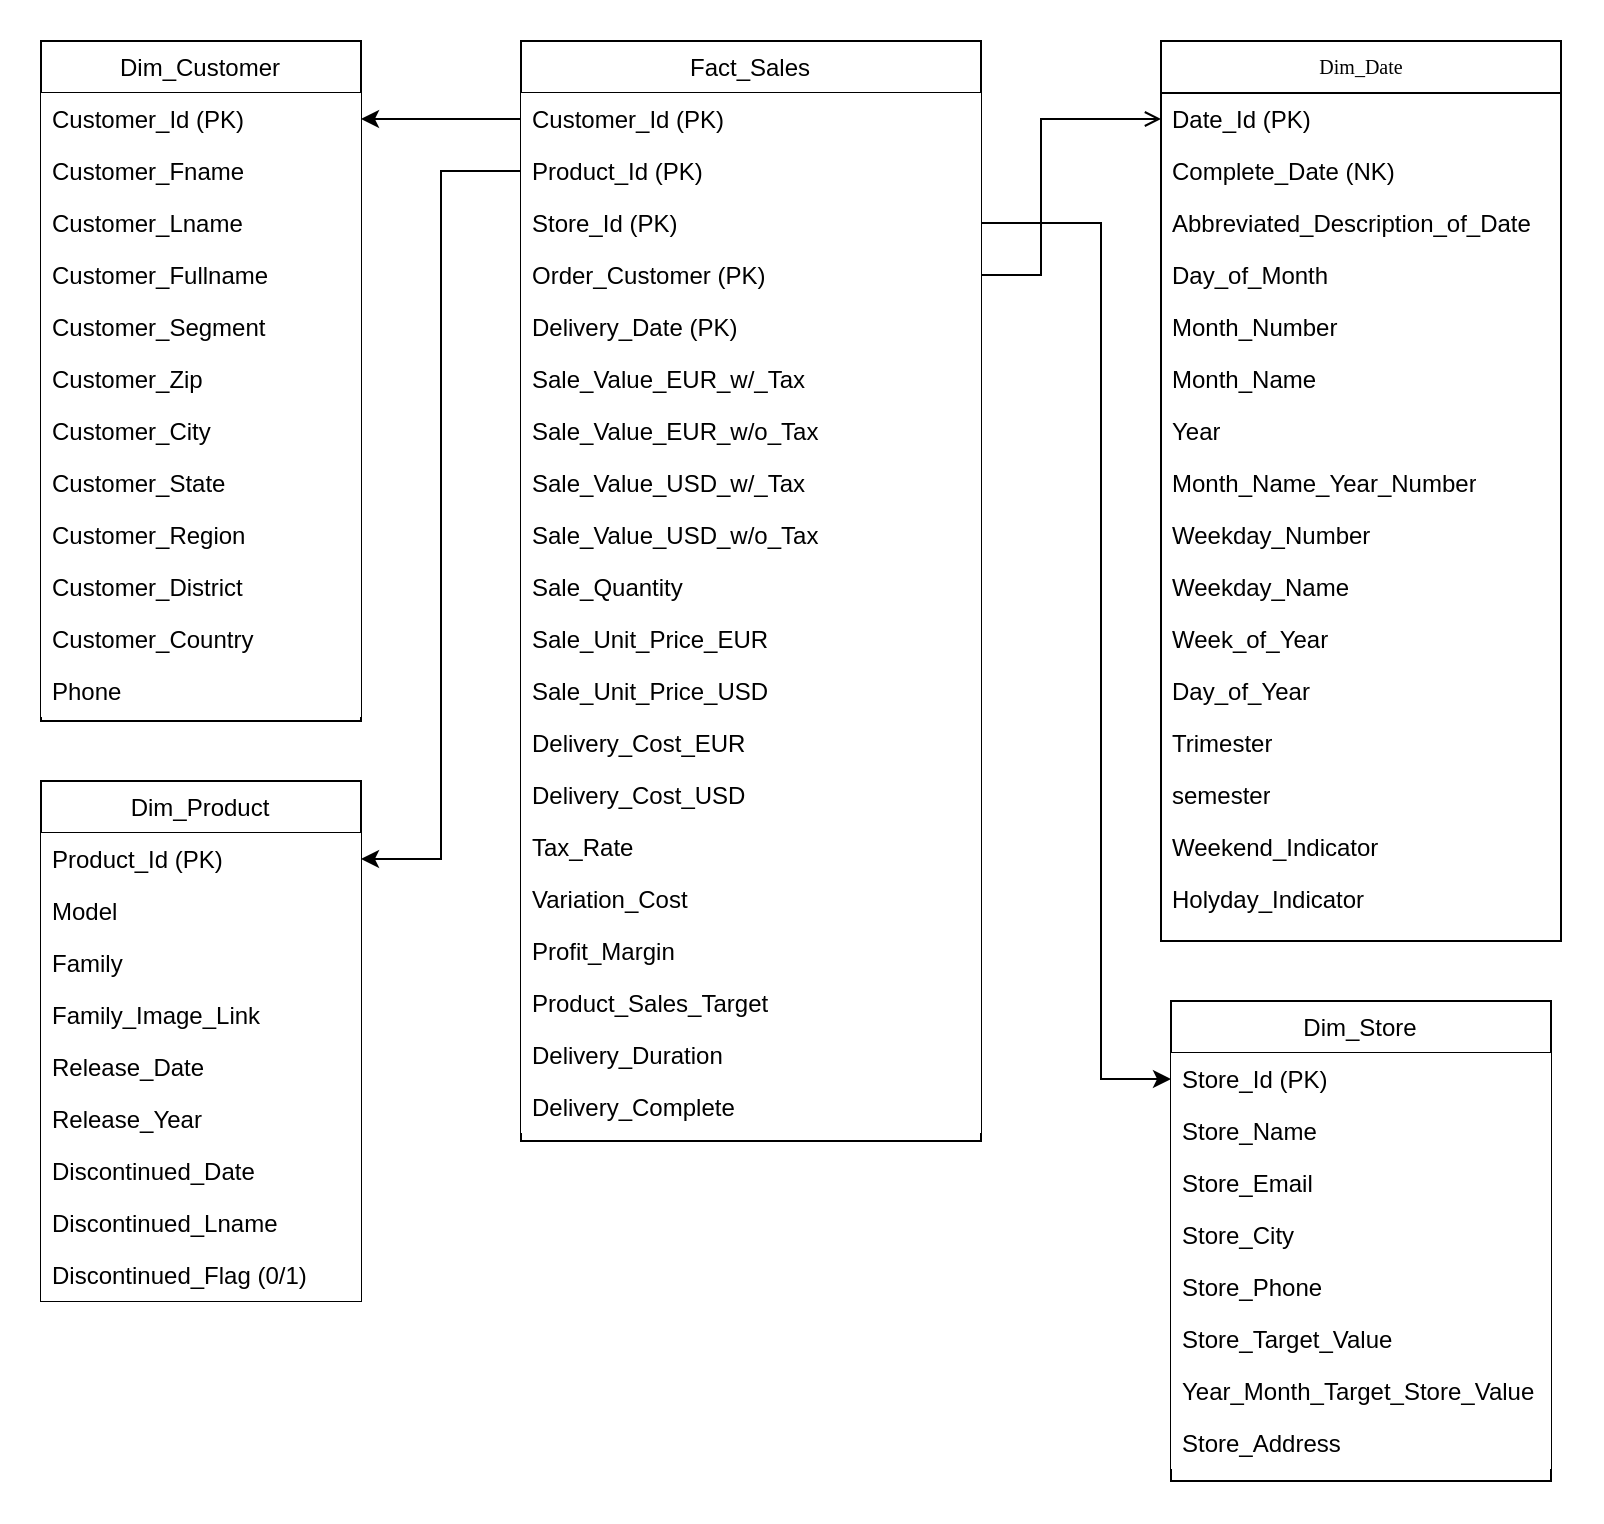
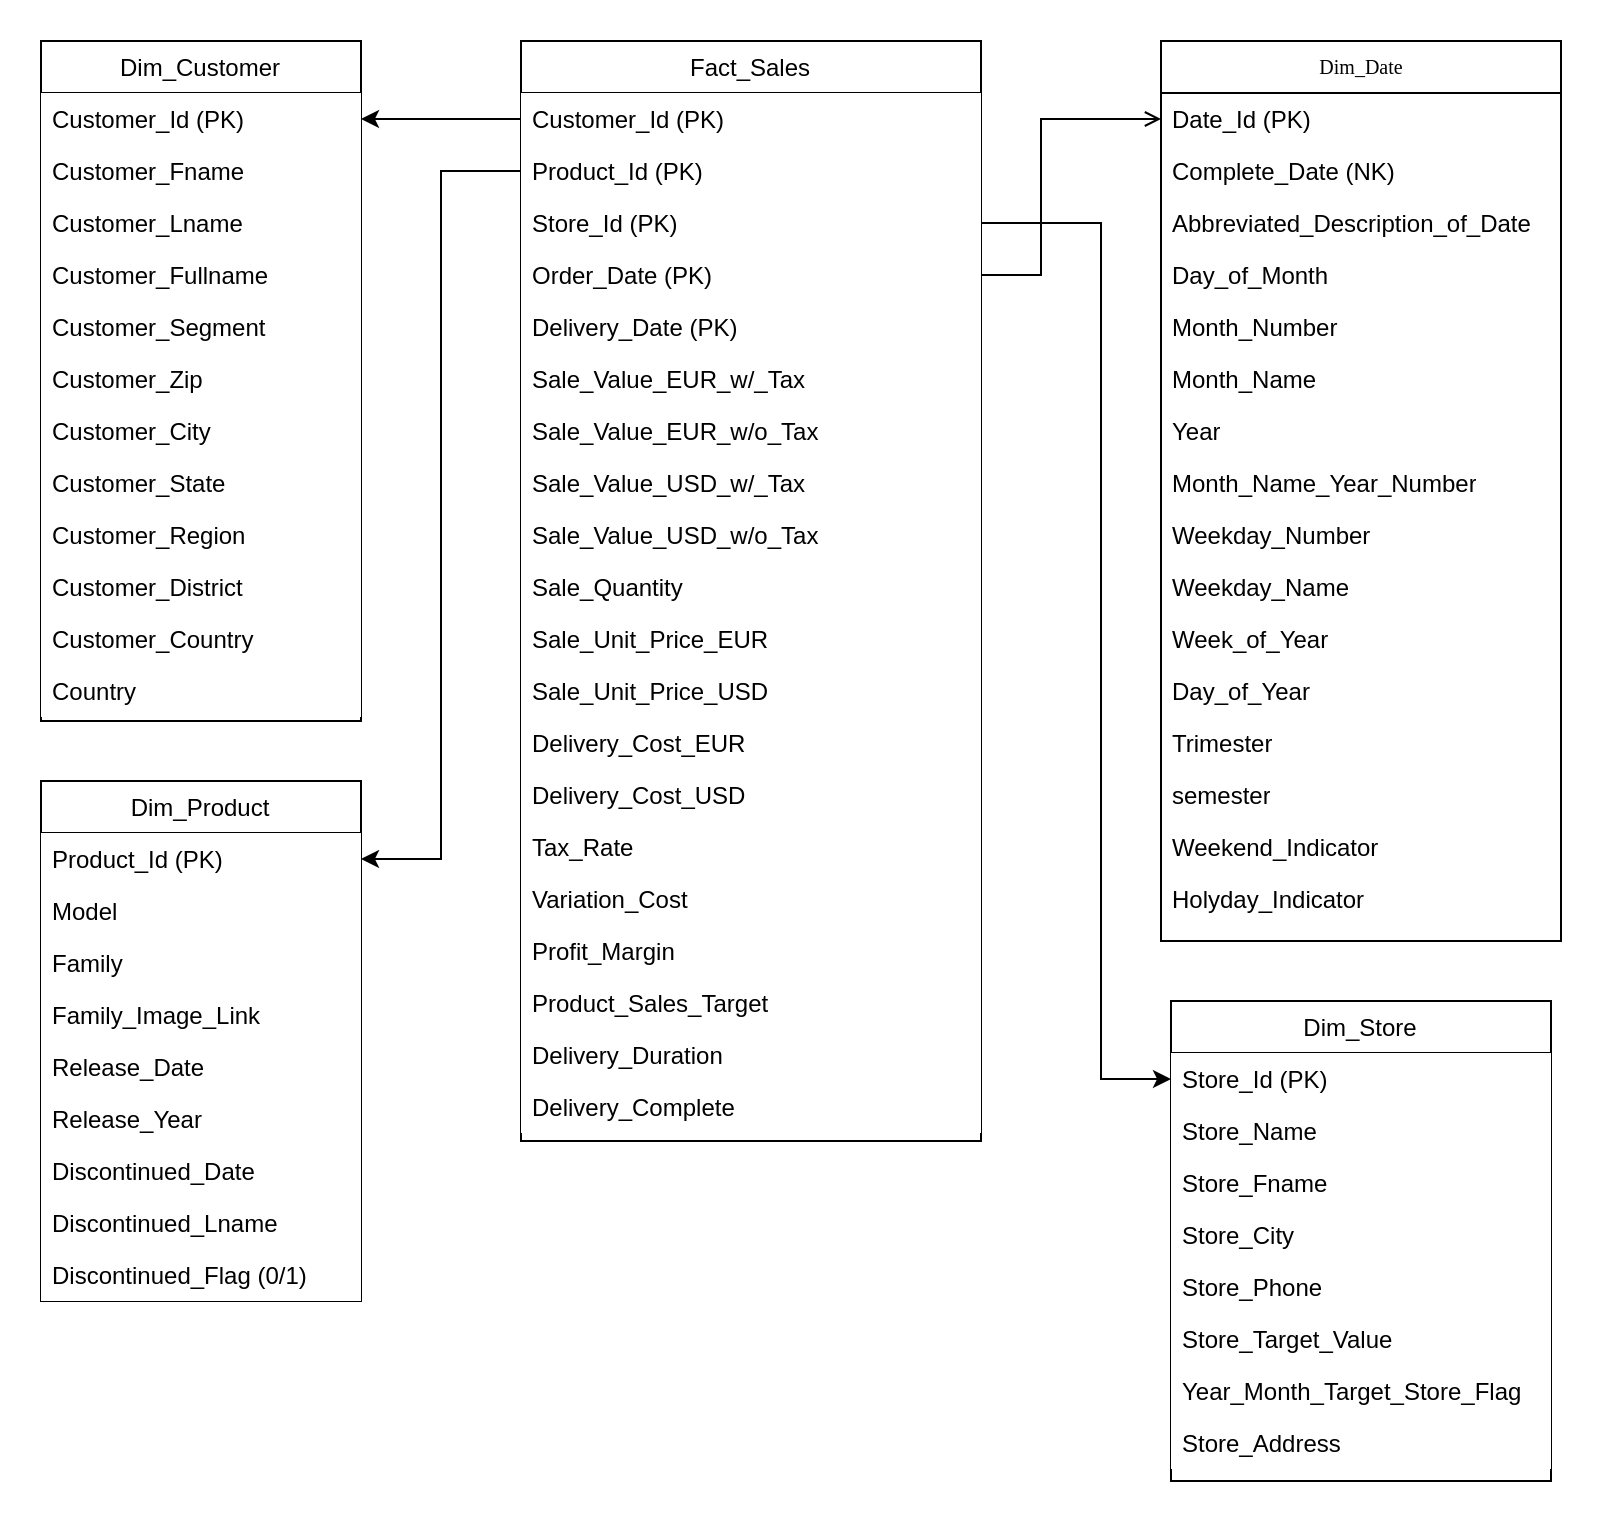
(657, 276) -> (630, 276)
(86, 692) -> (99, 692)
(1250, 1184) -> (1256, 1184)
(1374, 1392) -> (1367, 1392)
